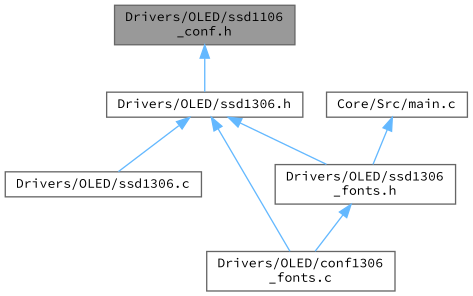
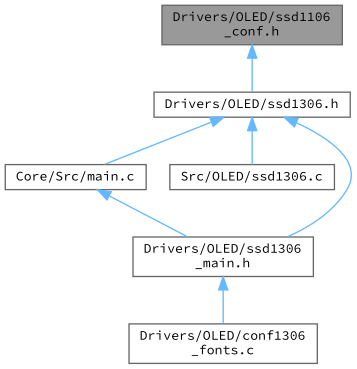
(103, 184) -> (252, 177)
(365, 184) -> (223, 257)
(254, 190) -> (158, 143)
